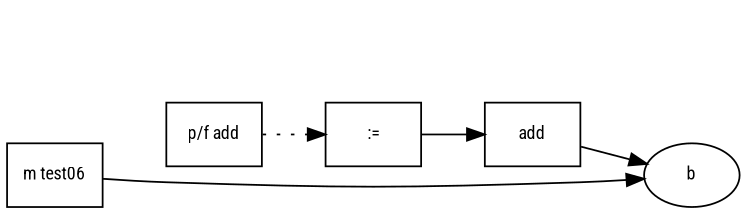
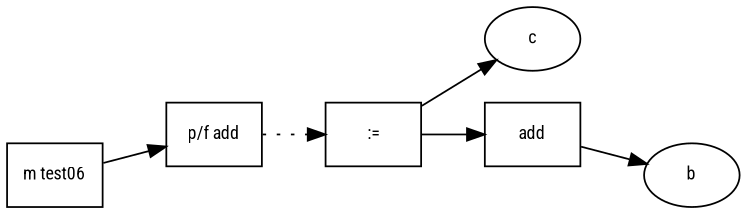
none -> (533, 39)
(365, 187) -> (126, 157)
